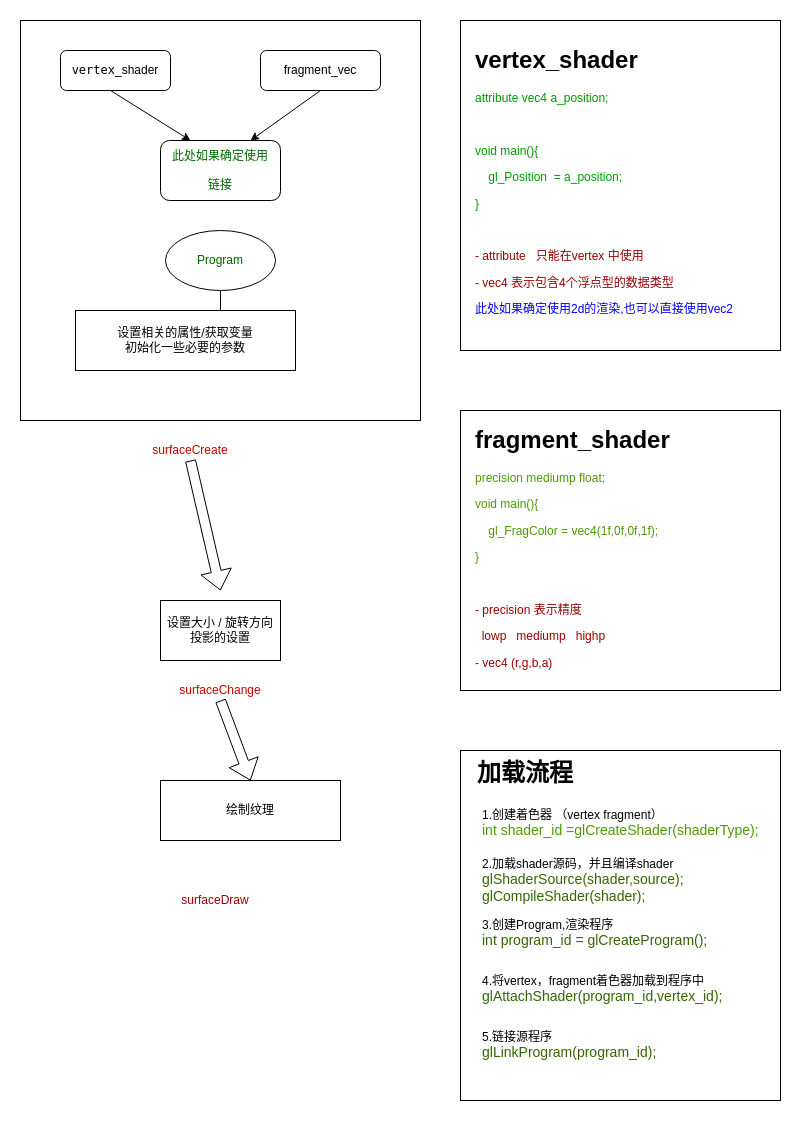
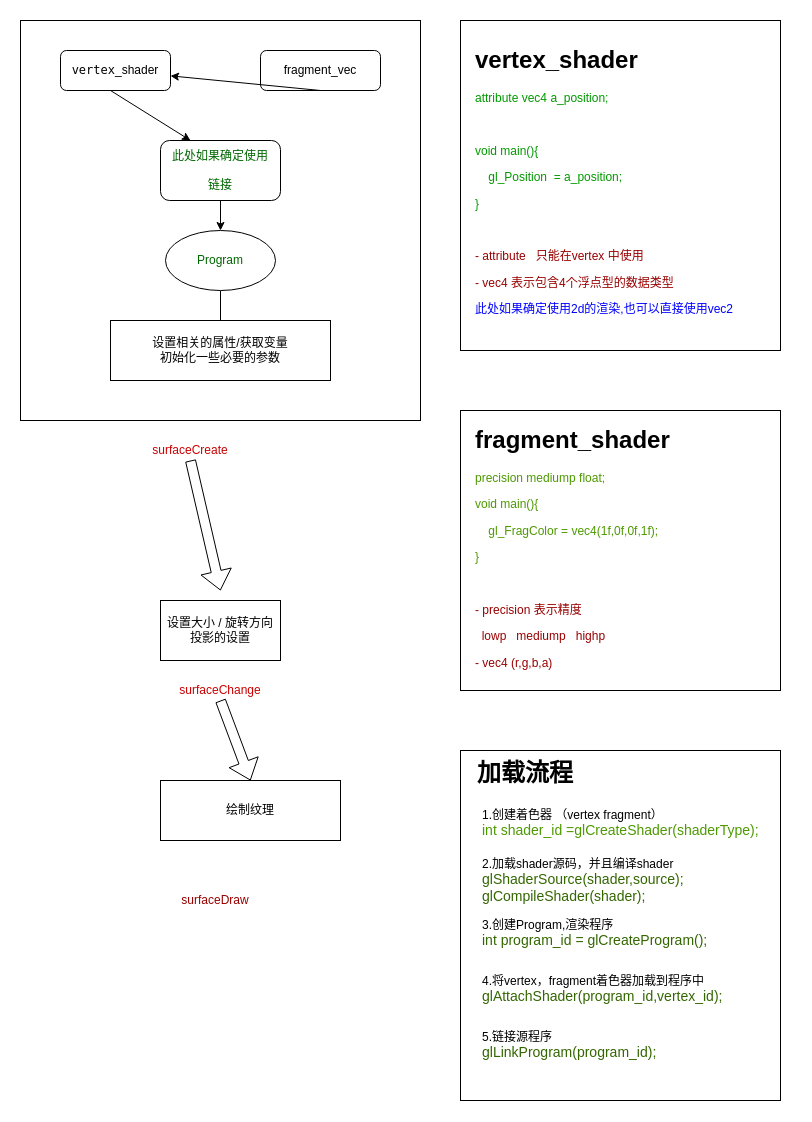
(289, 113) -> (249, 83)
none -> (221, 220)
(186, 341) -> (221, 351)
